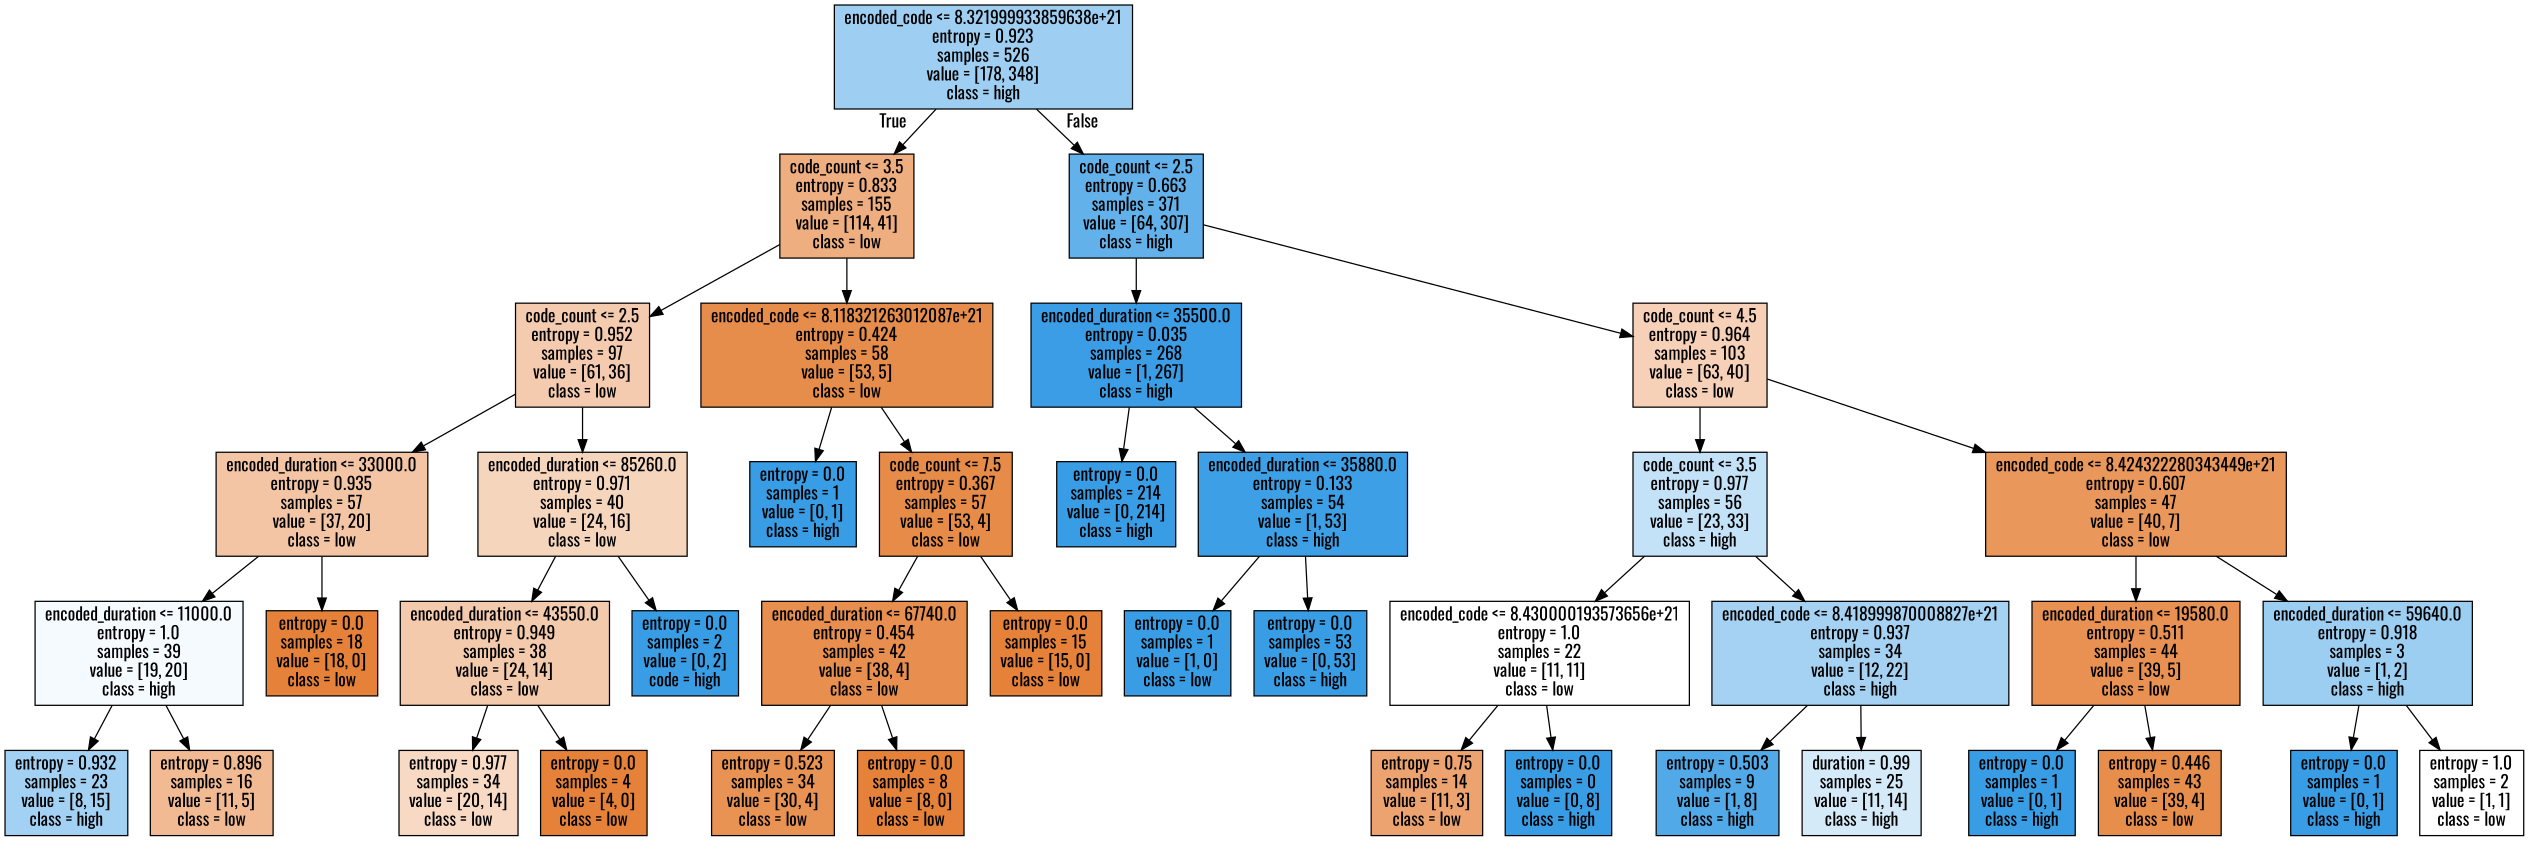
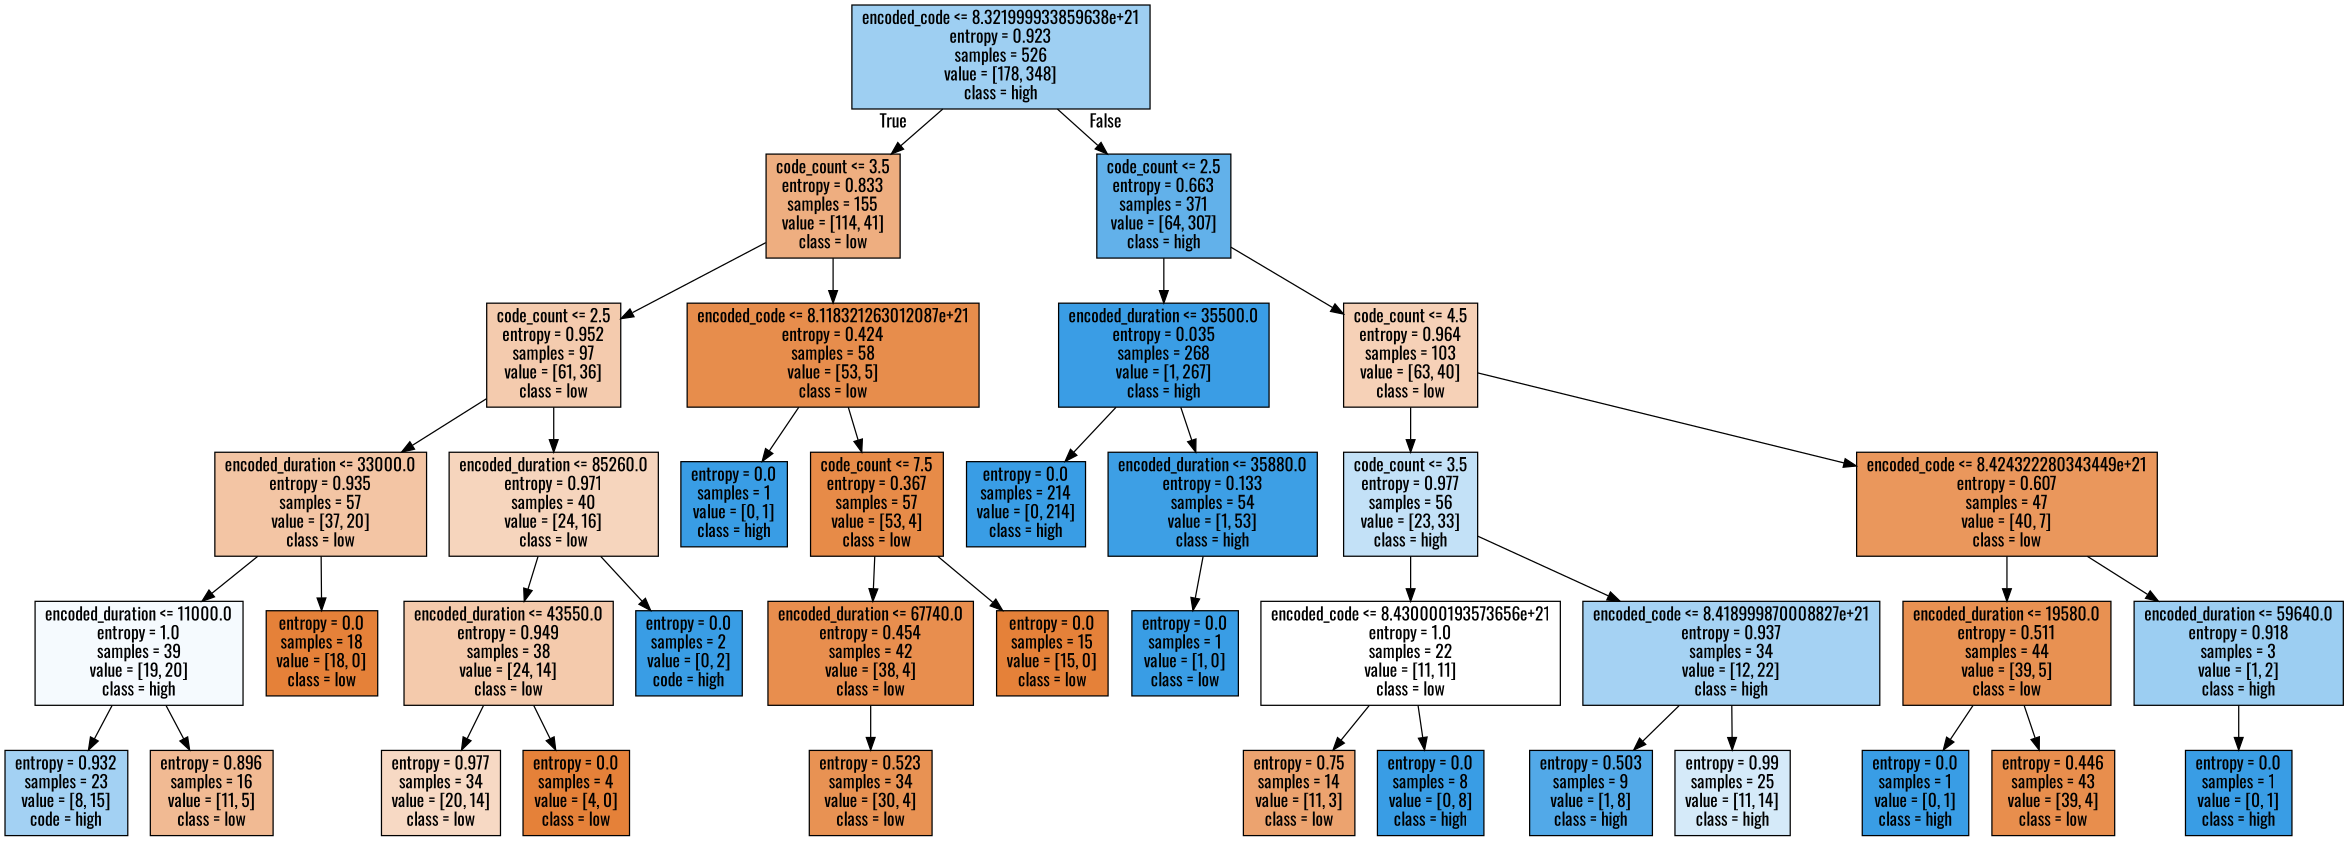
(1310, 653) -> none
(66, 793) -> (66, 793)
(911, 793) -> none
(1558, 793) -> (1431, 793)
(1862, 793) -> (1733, 793)
(2472, 793) -> none
